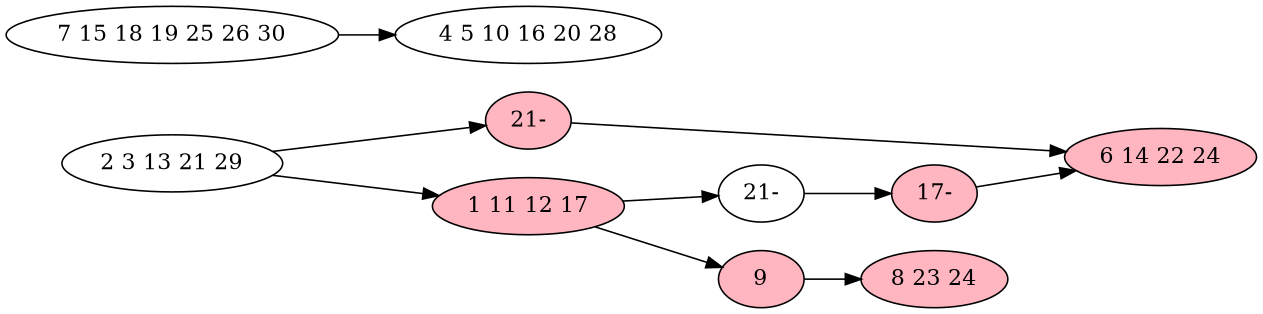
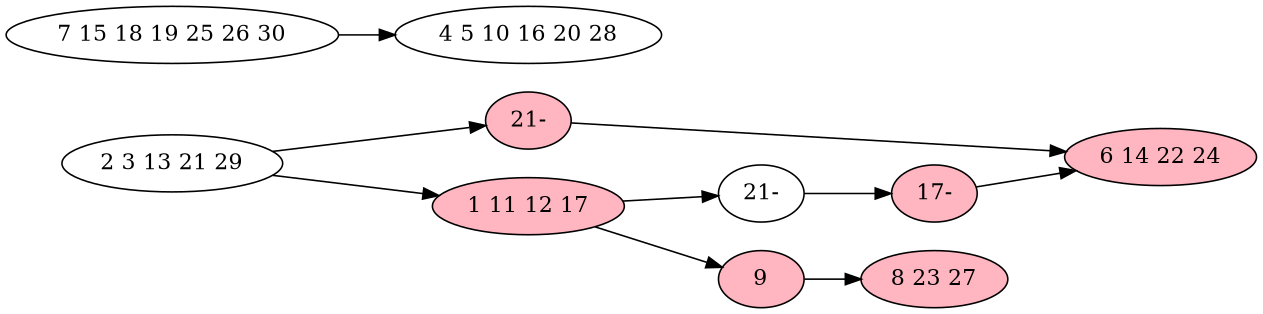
(934, 279) -> (934, 279)
